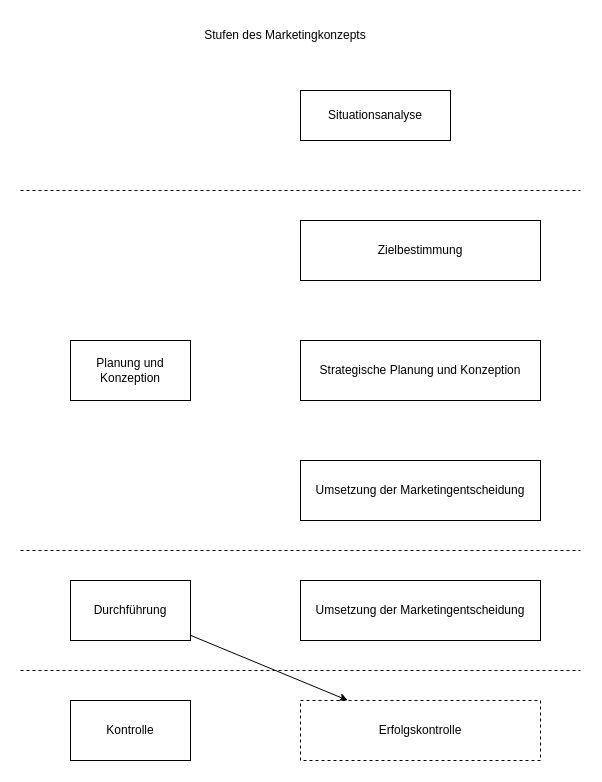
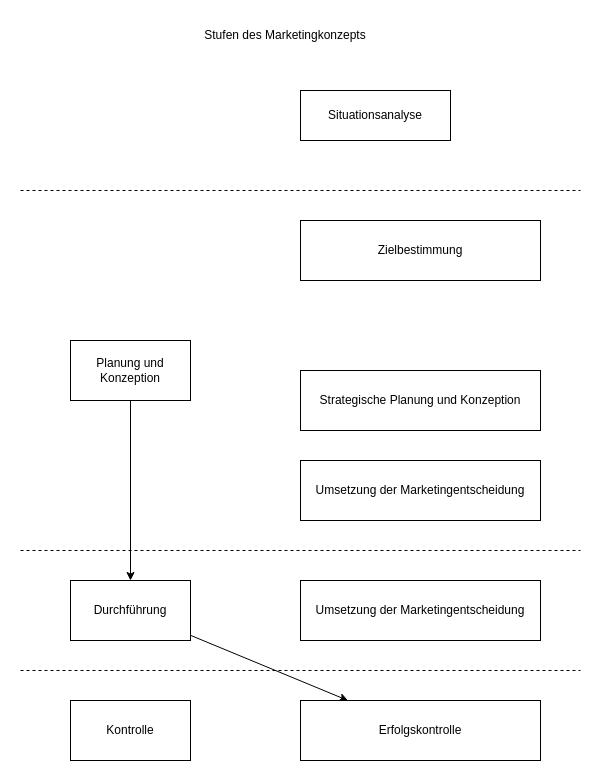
(421, 371) -> (421, 401)
none -> (131, 487)
(421, 731) -> (421, 731)
